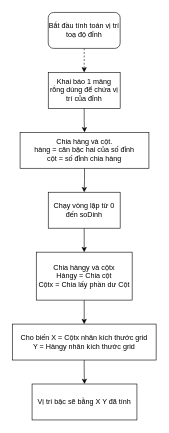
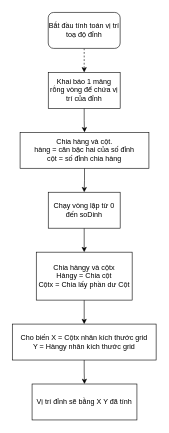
(84, 90) -> (84, 90)
(85, 402) -> (85, 402)
